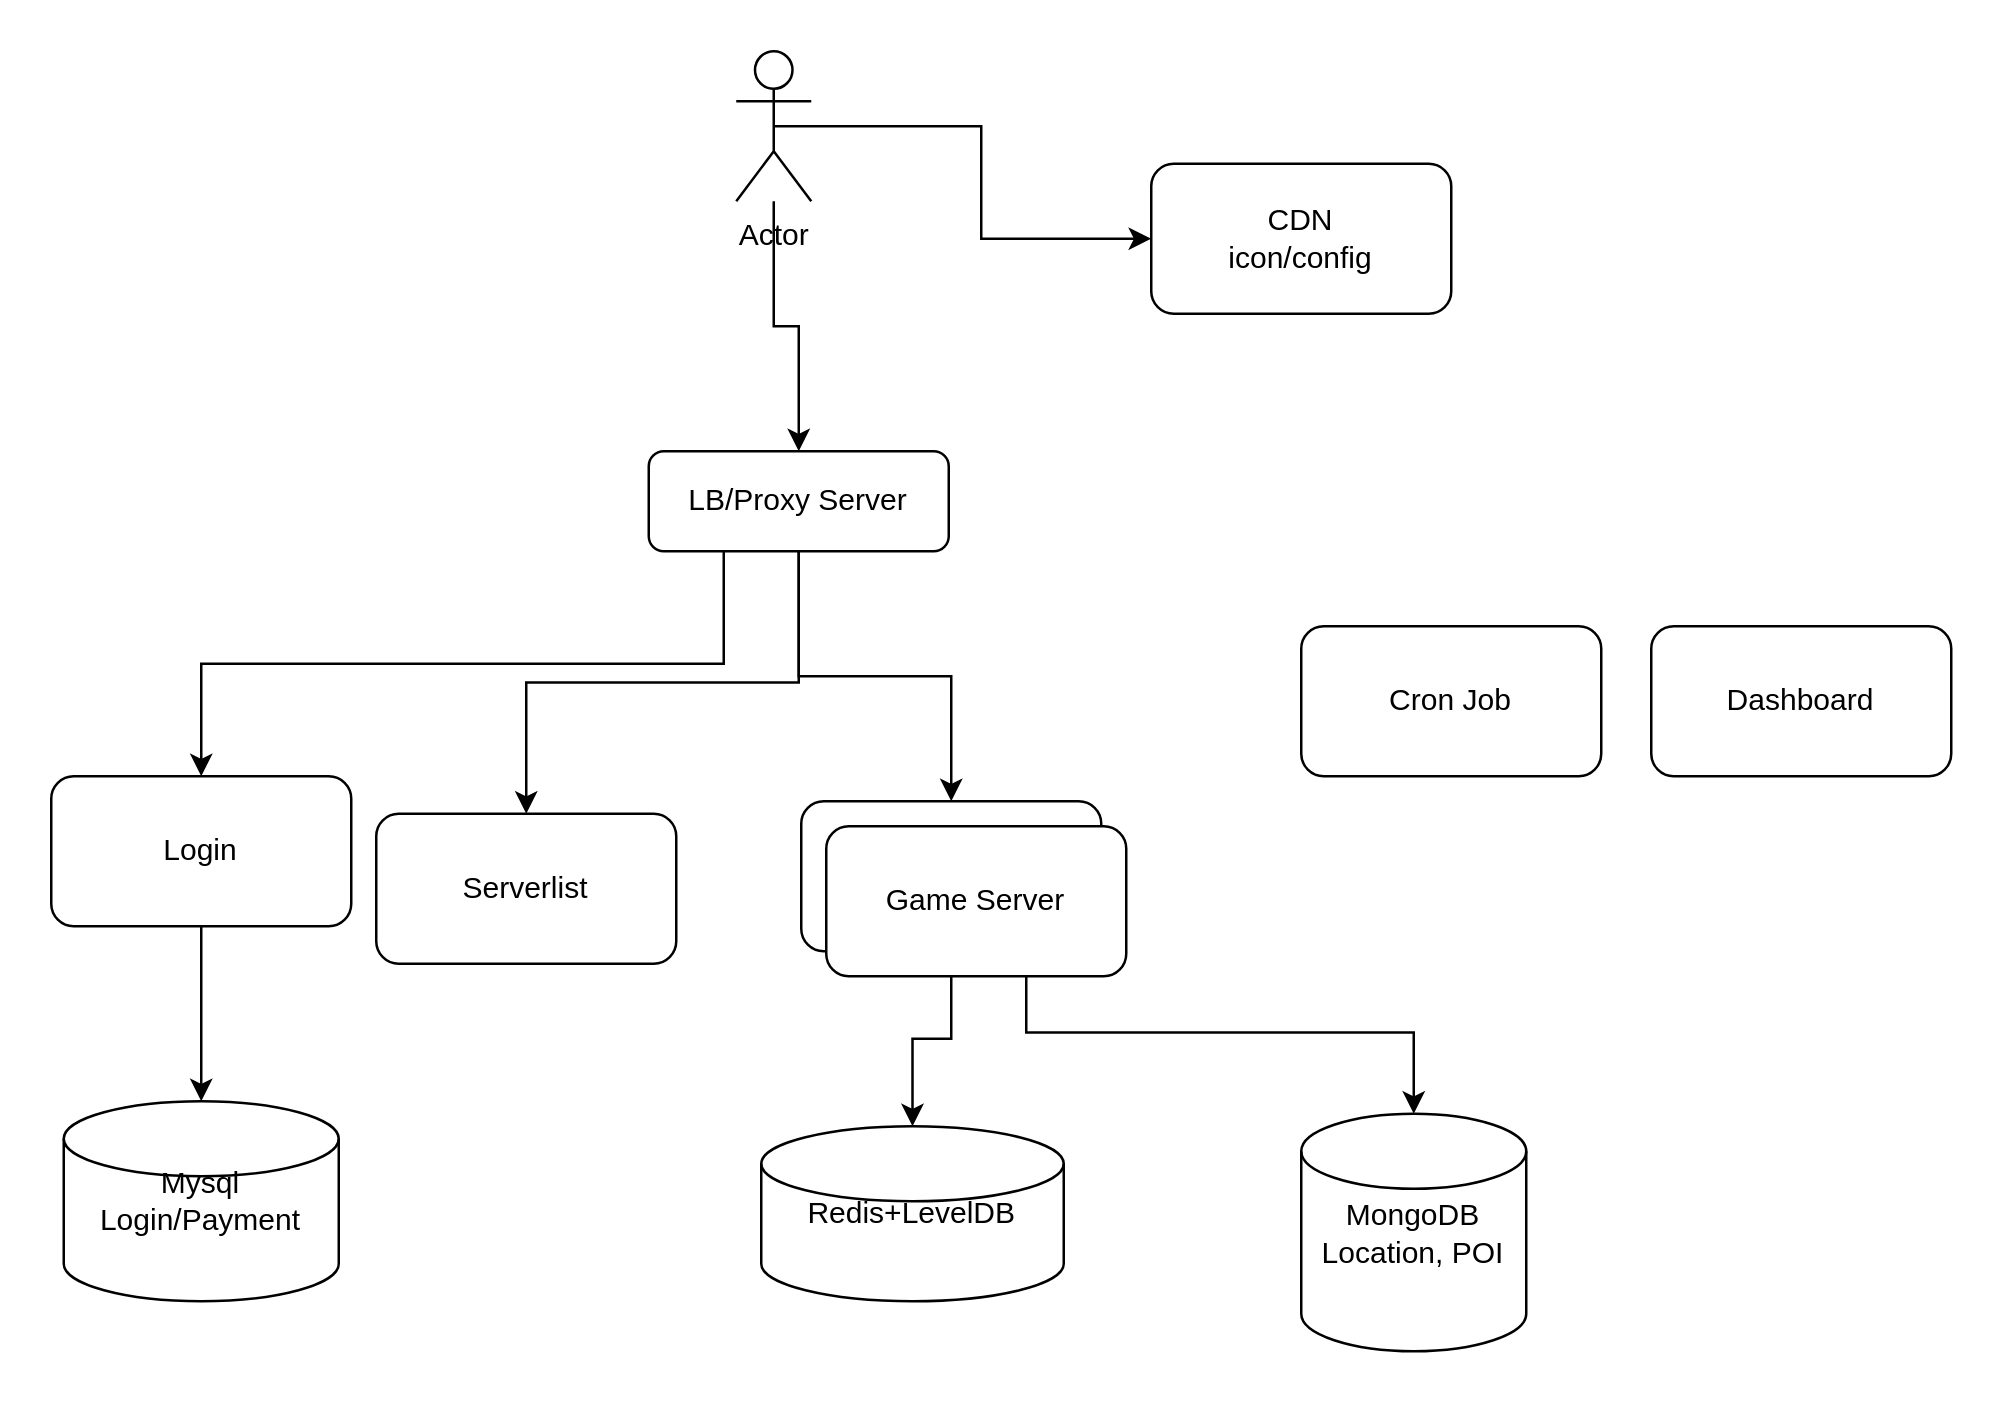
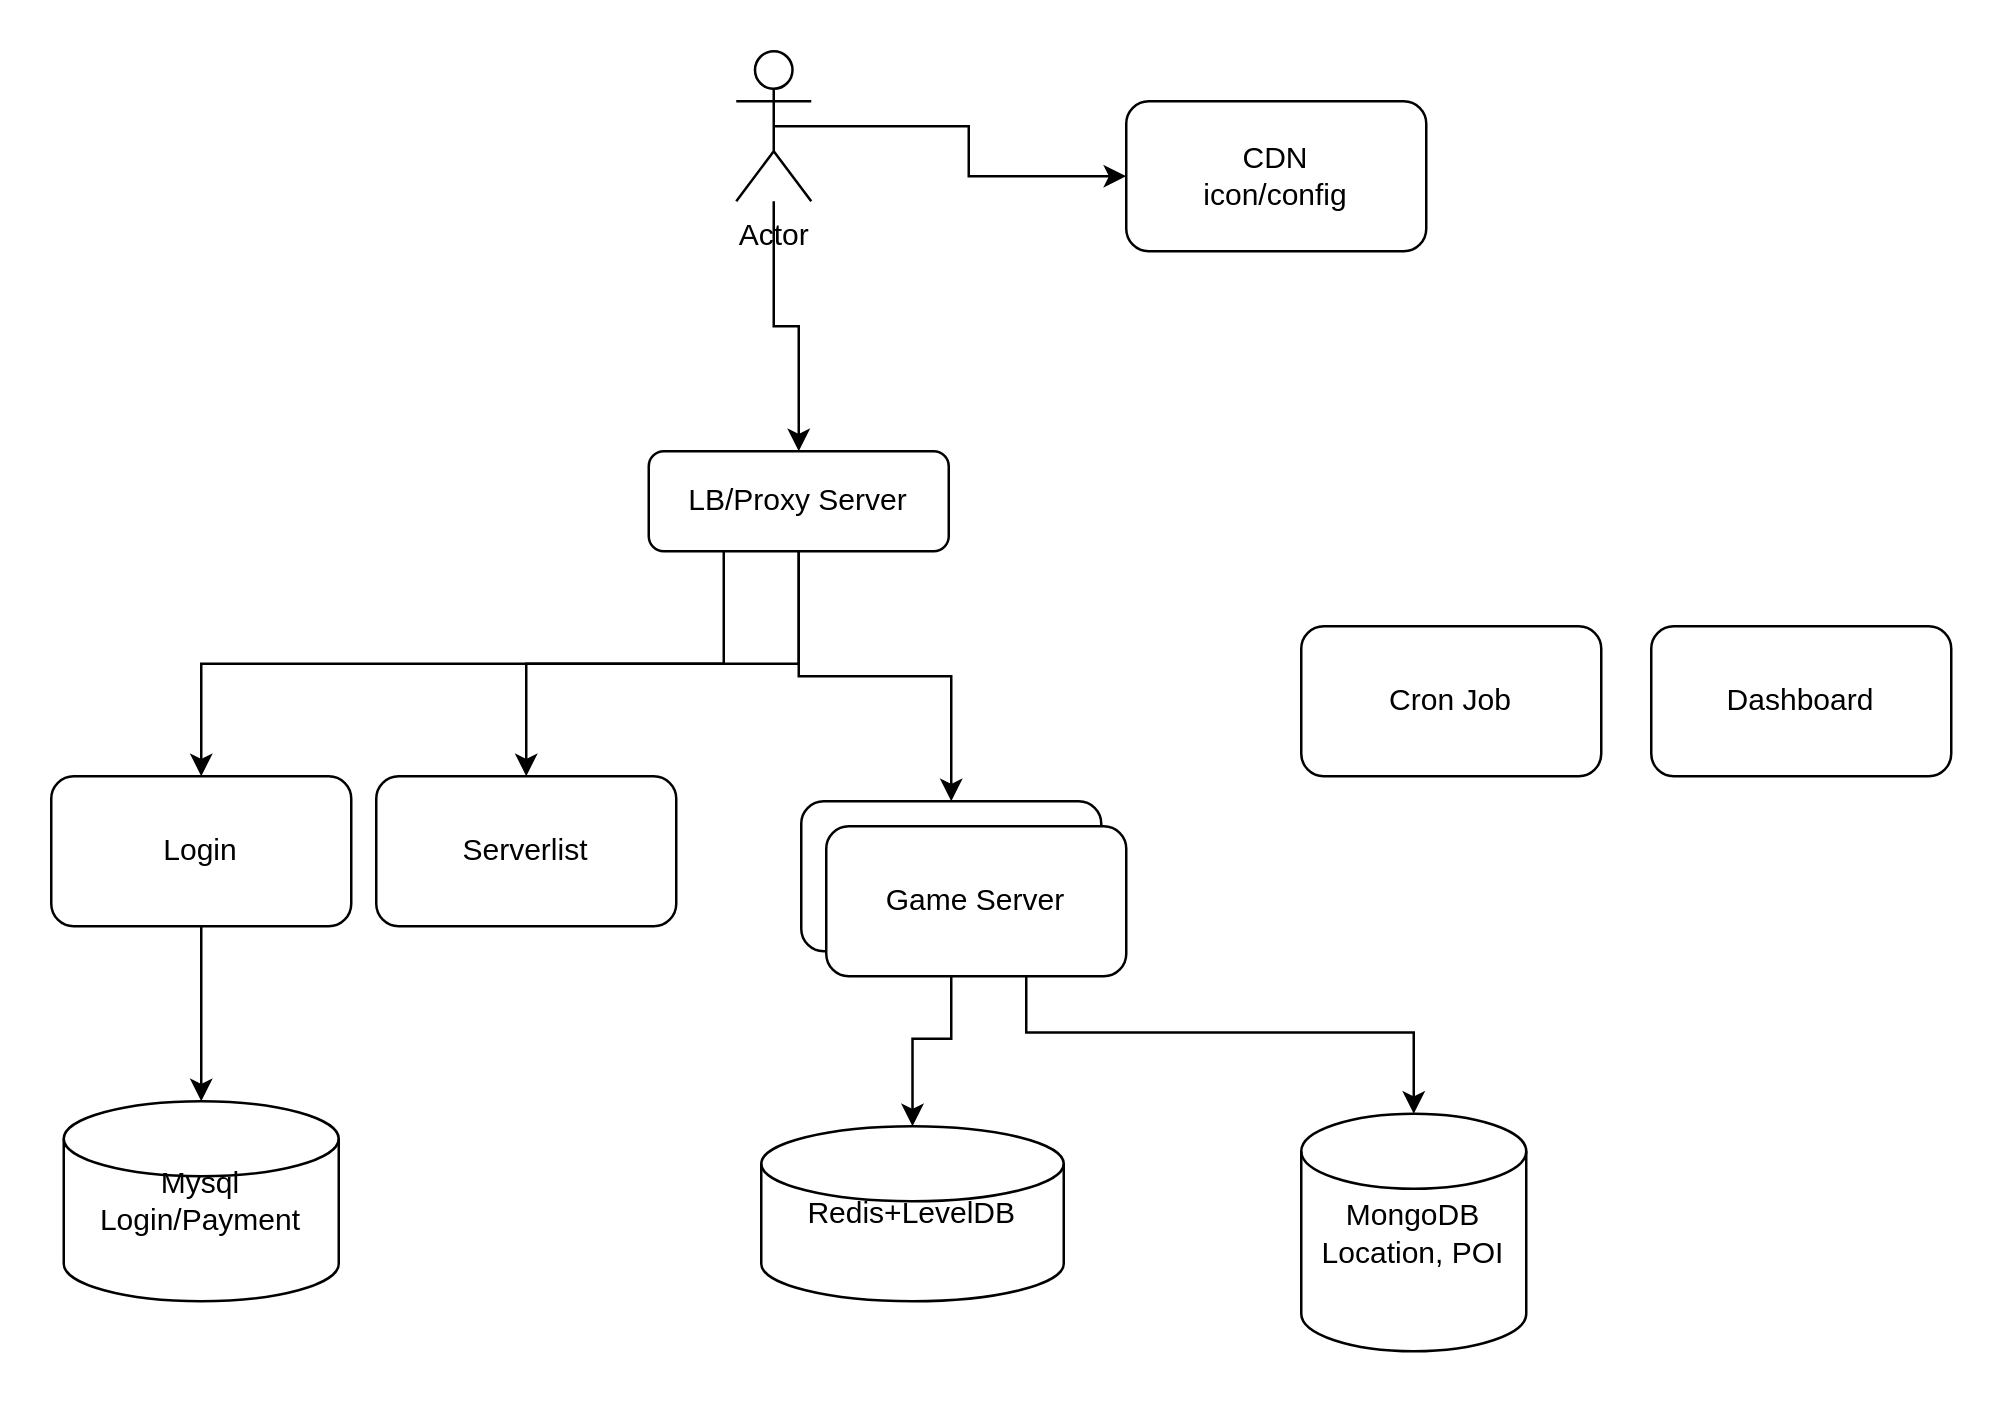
(1301, 239) -> (1276, 176)
(526, 889) -> (526, 851)
